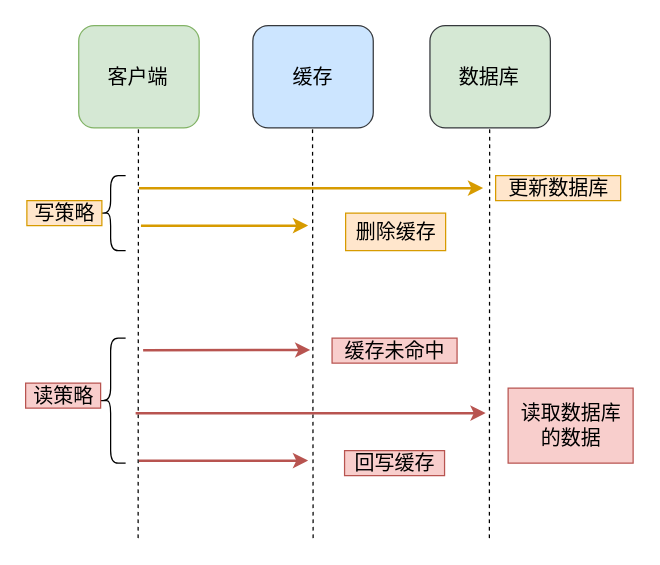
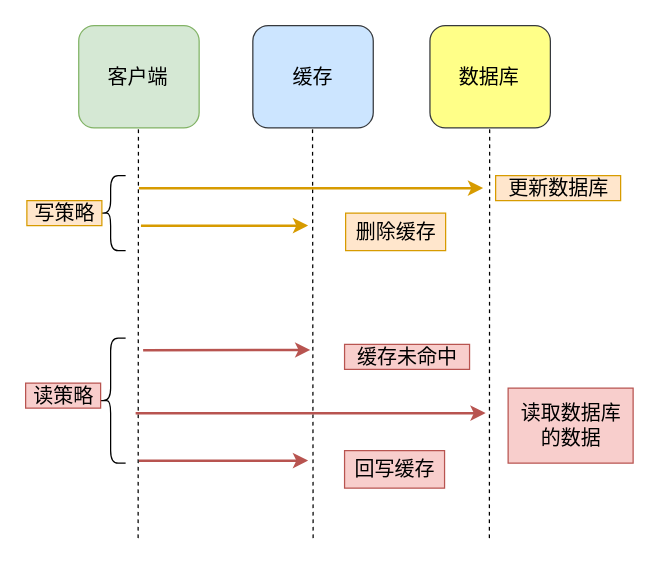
(490, 77) -> (490, 77)
(395, 351) -> (407, 357)
(395, 463) -> (395, 469)
